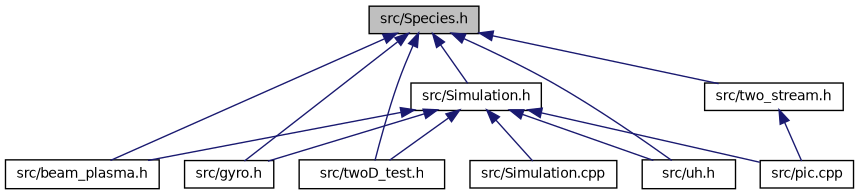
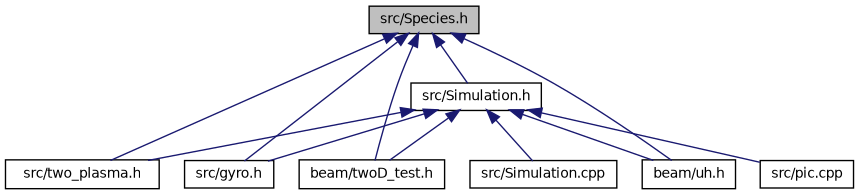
(774, 97) -> none
(82, 174) -> (82, 174)
(372, 174) -> (372, 174)
(689, 174) -> (689, 174)
